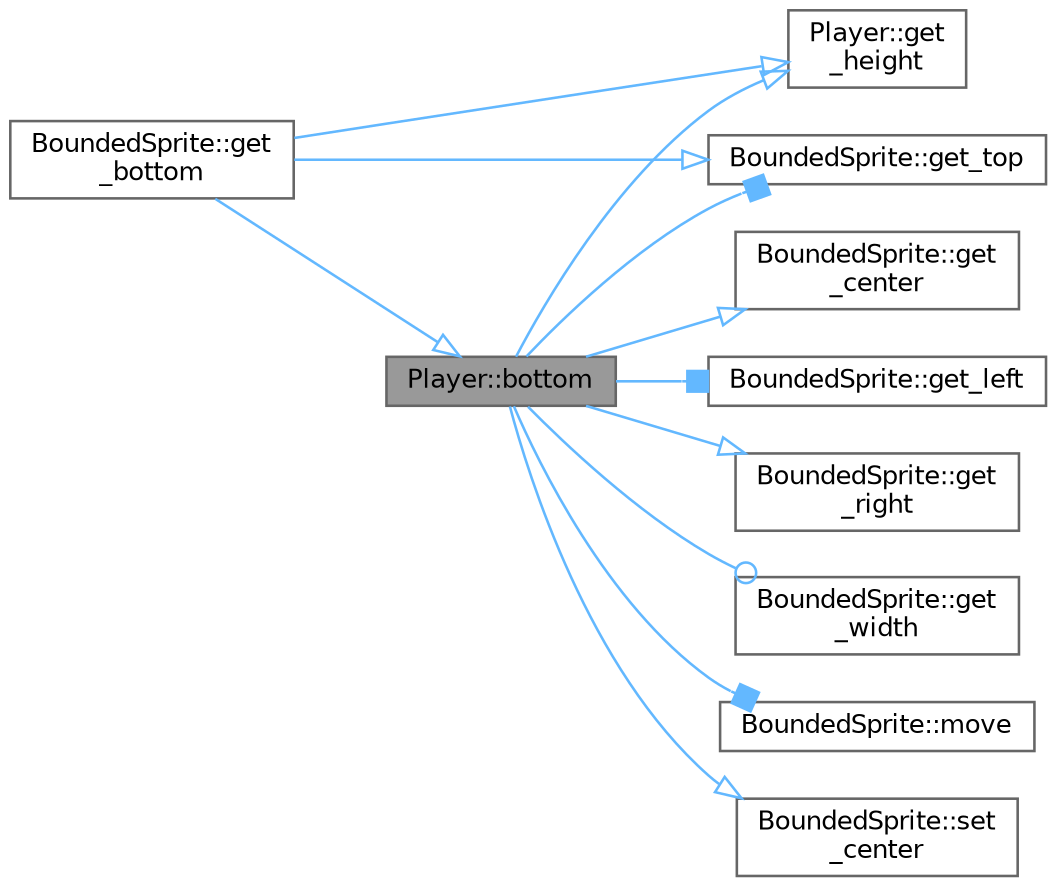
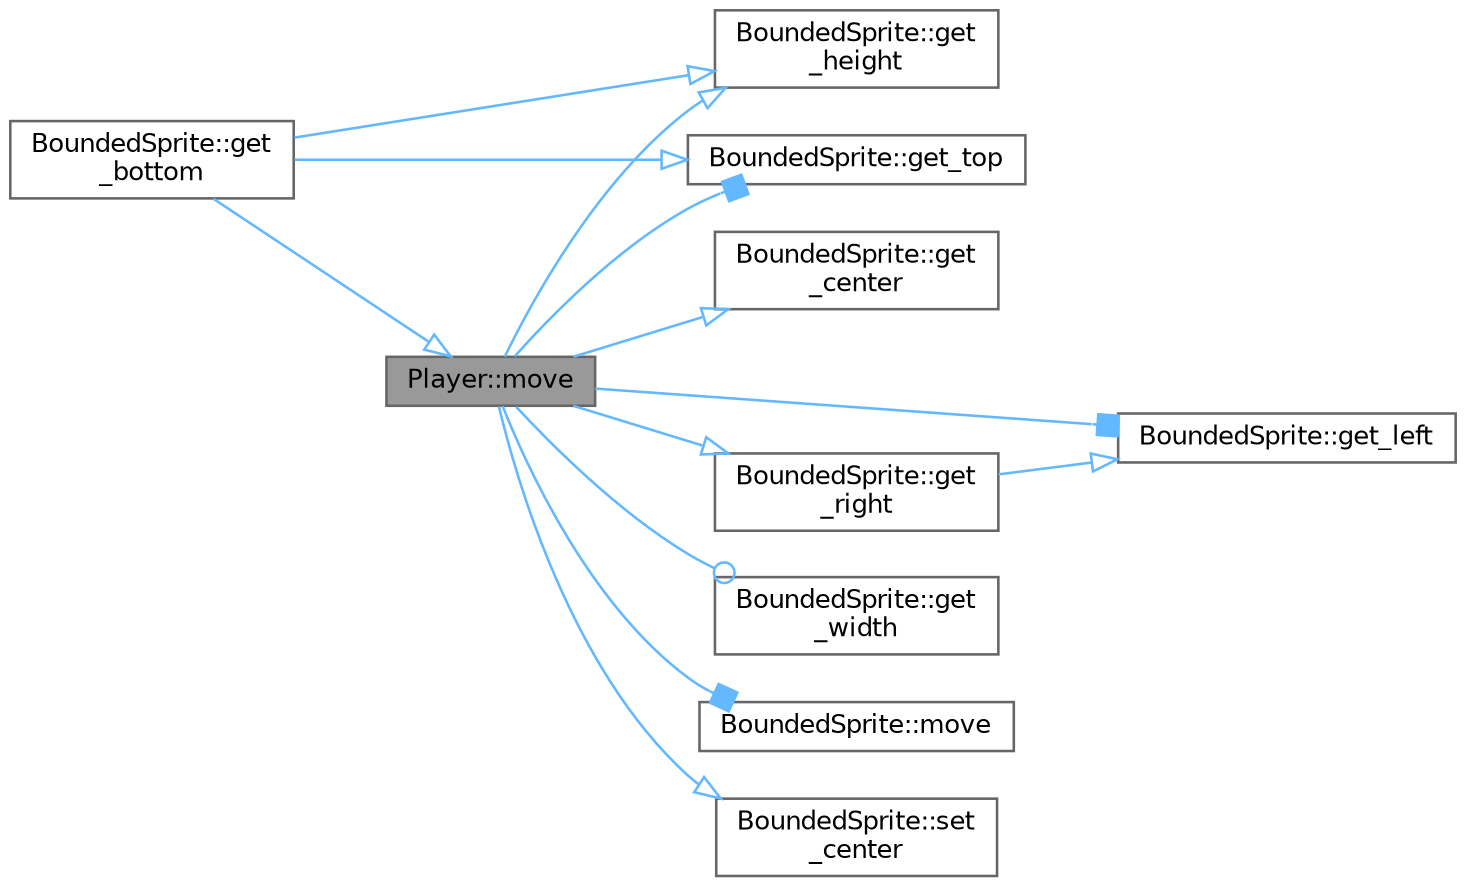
(877, 49) -> (857, 49)
(501, 381) -> (491, 381)
none -> (1045, 468)
